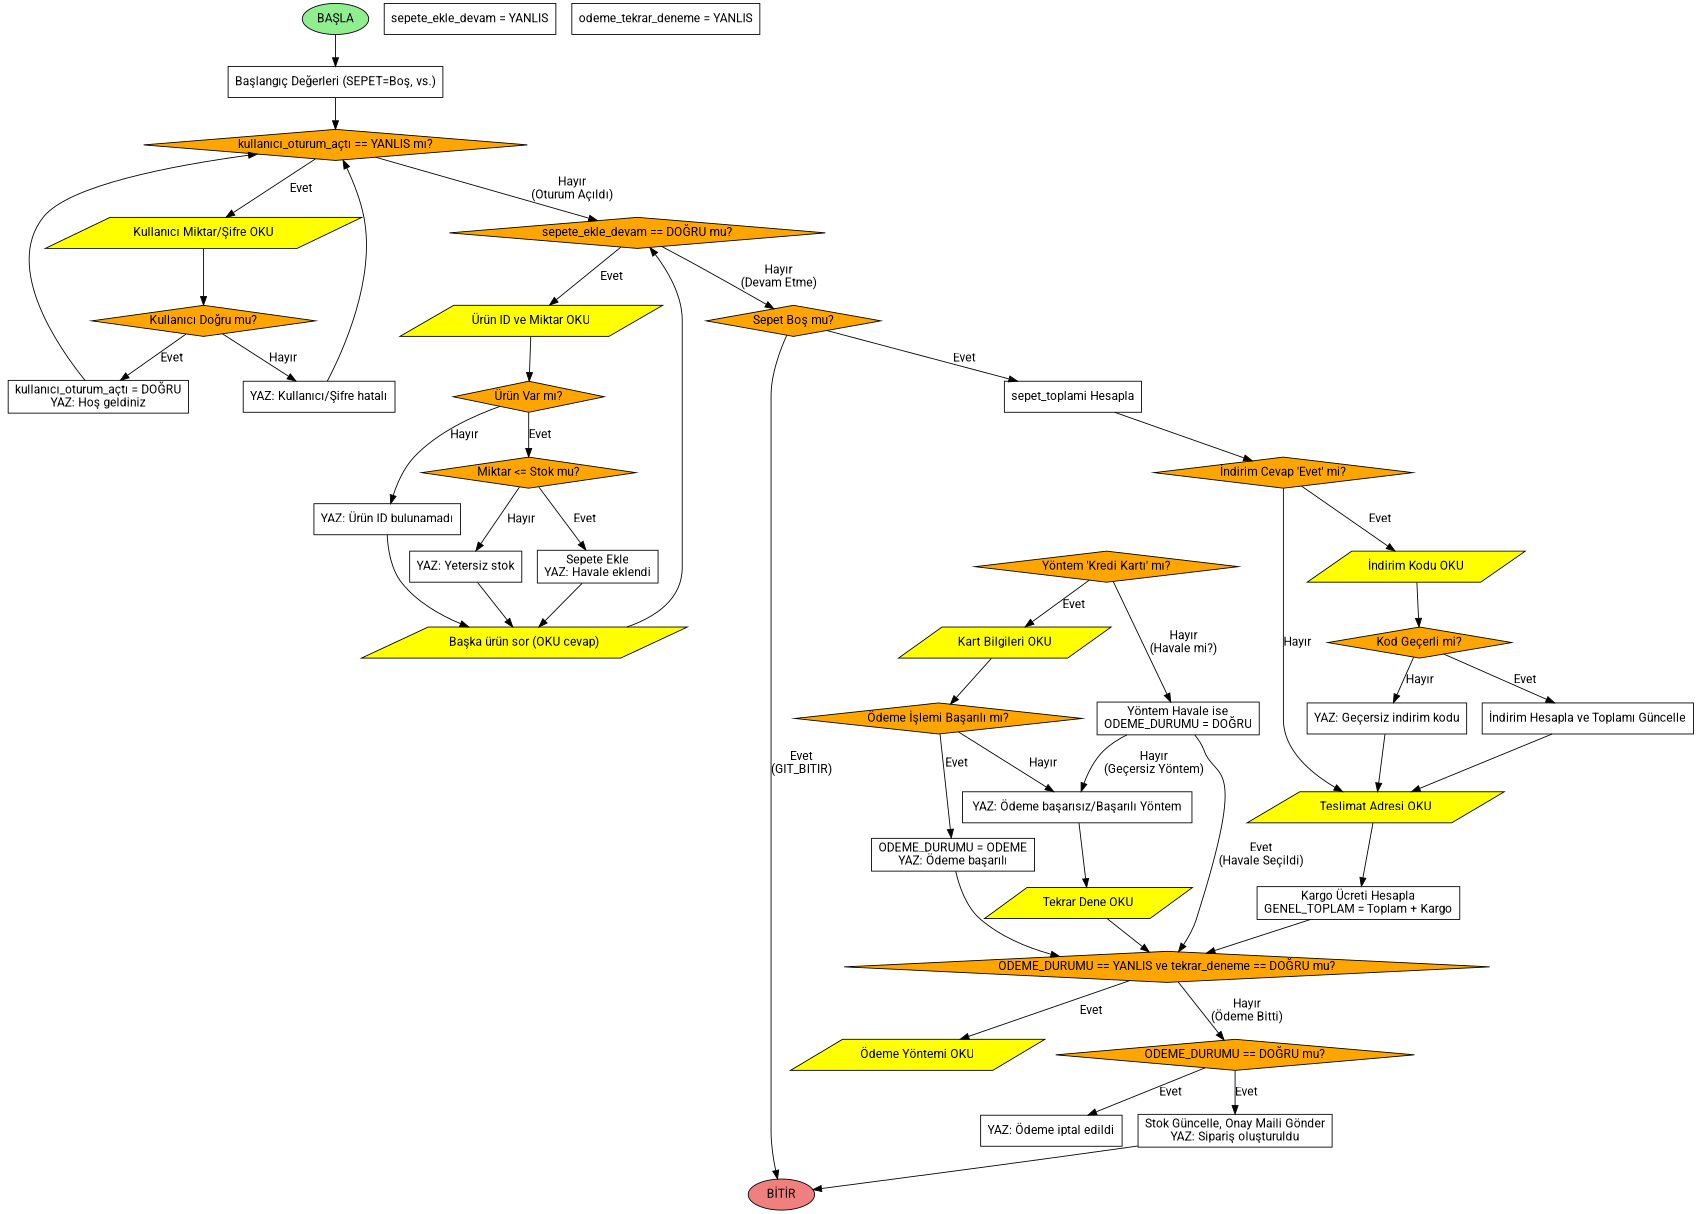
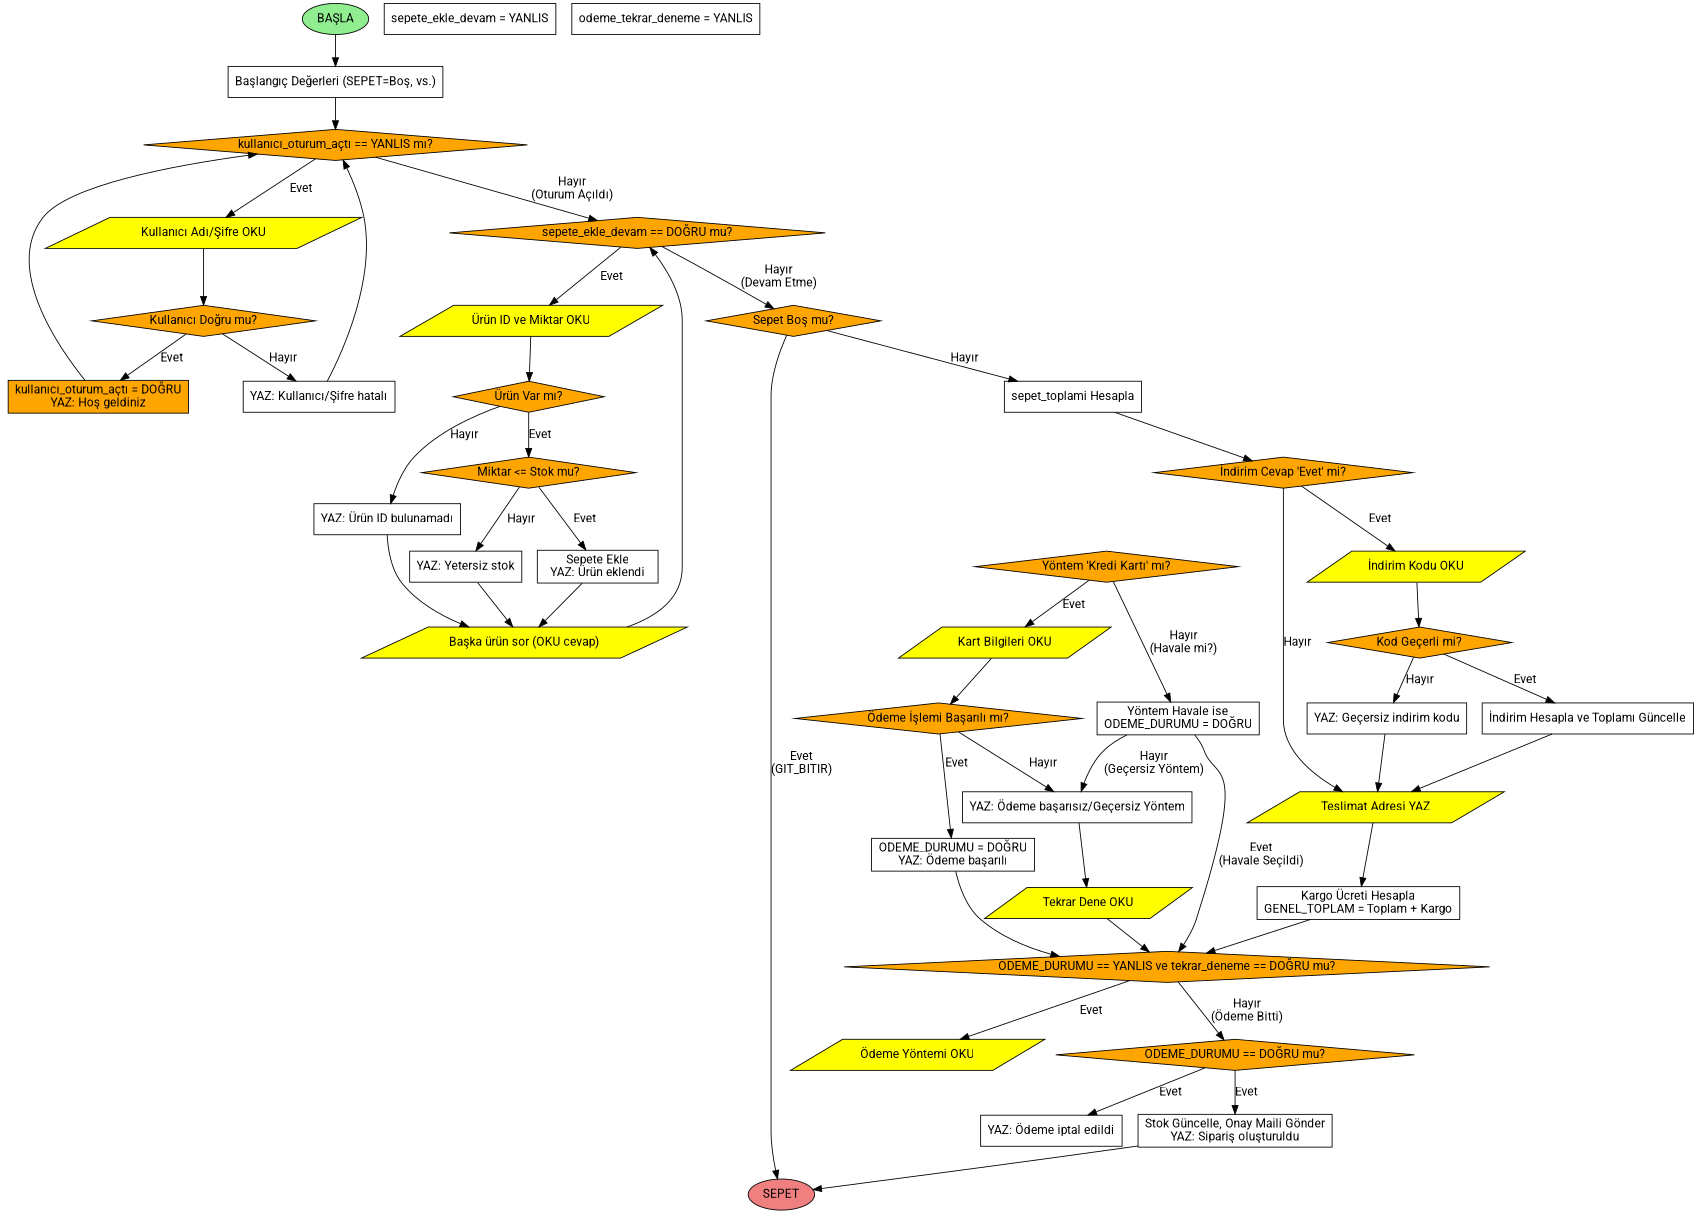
(204, 233) -> (204, 233)
(965, 358) -> (965, 358)
(98, 397) -> (98, 397)
(598, 567) -> (598, 567)
(1077, 807) -> (1077, 807)
(1376, 807) -> (1376, 807)
(953, 855) -> (953, 855)
(781, 1195) -> (781, 1195)
